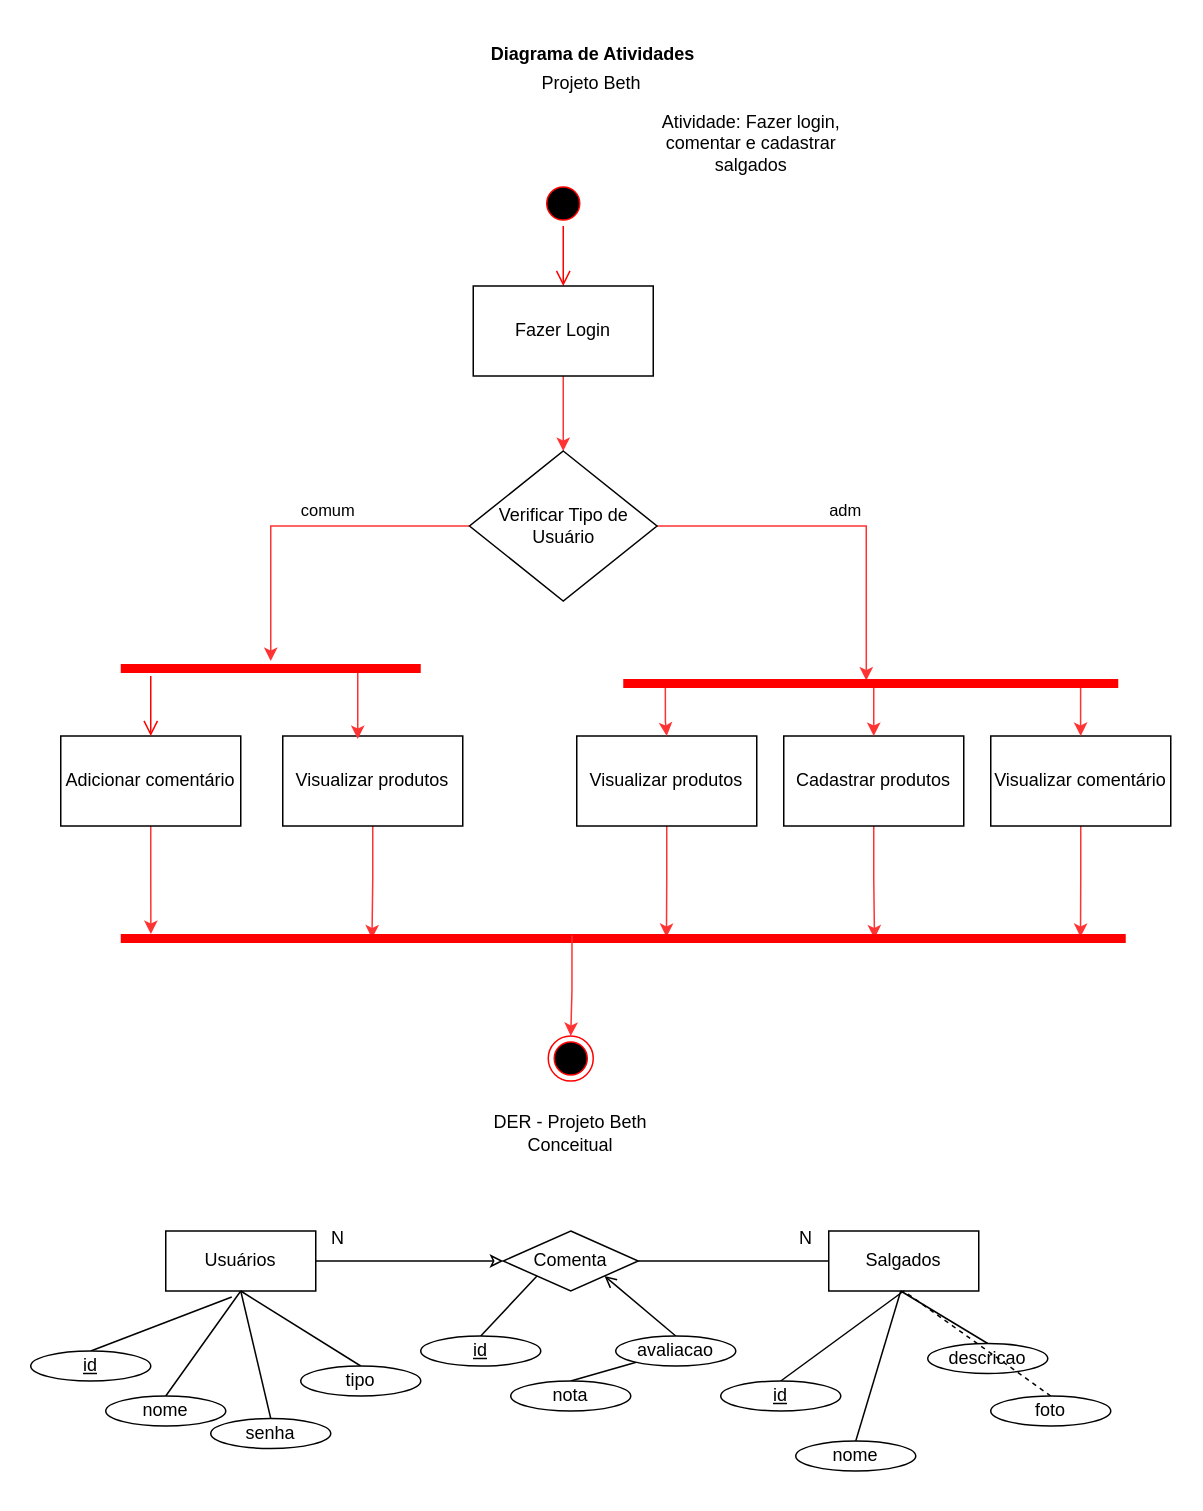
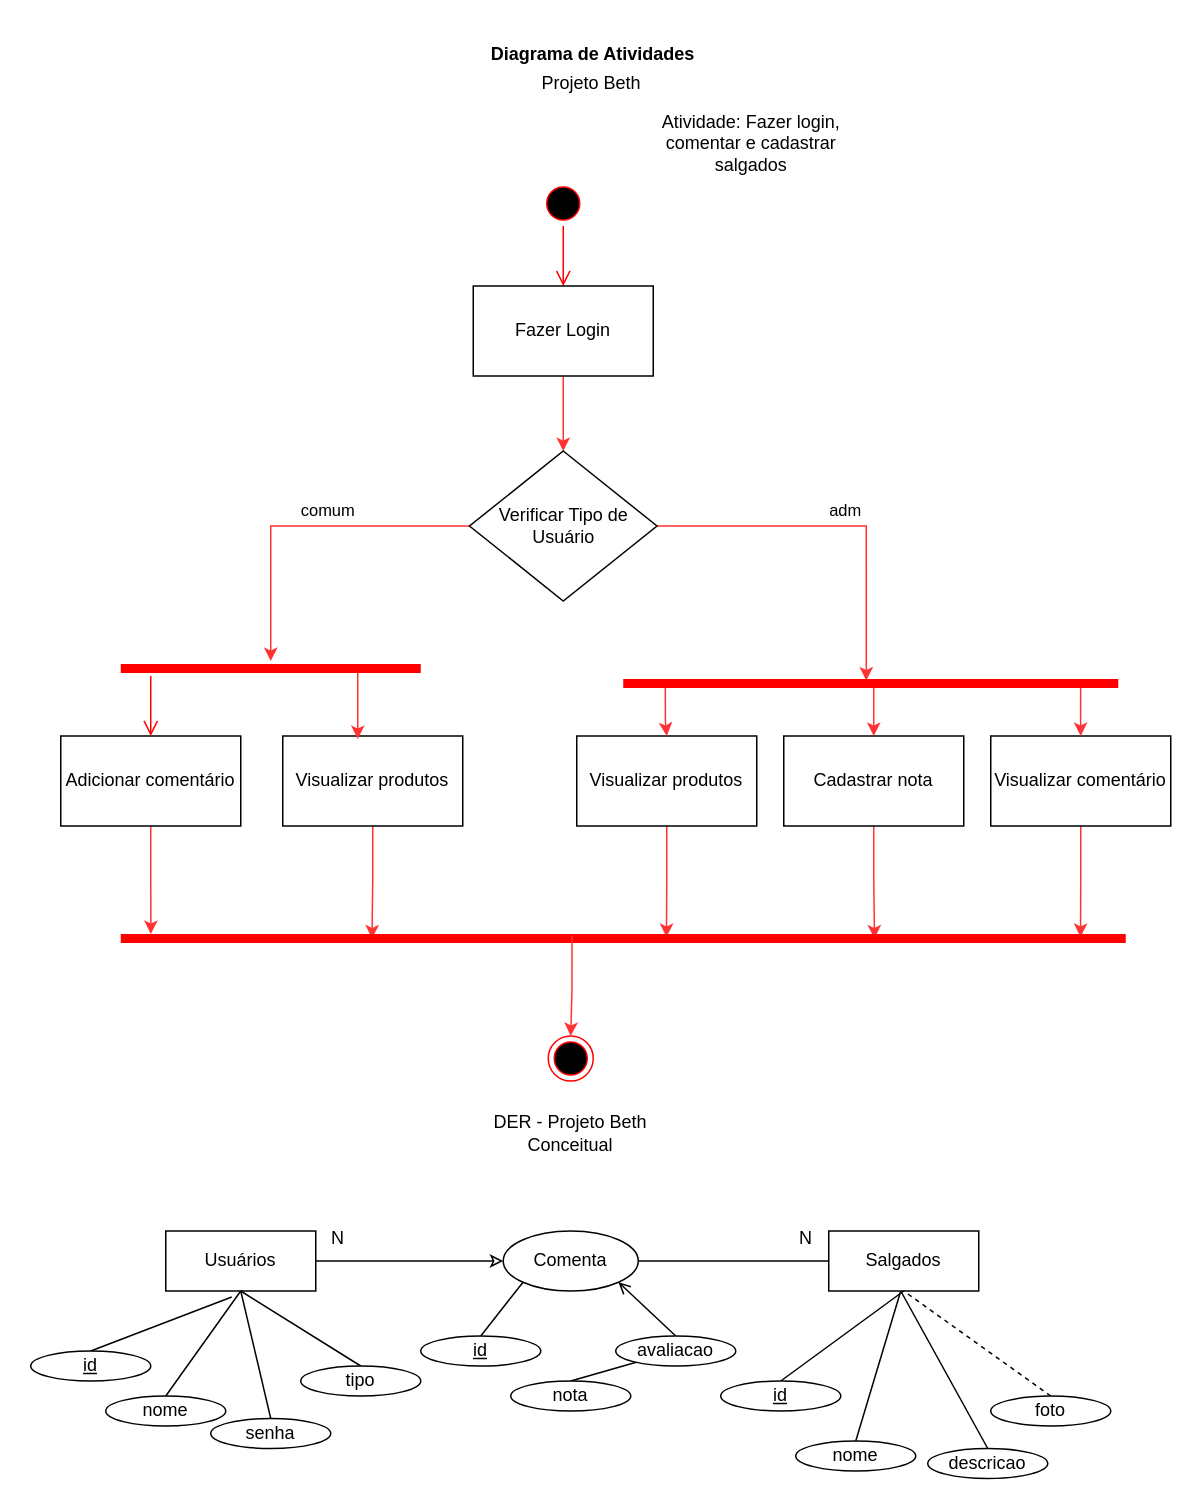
(874, 781) -> (874, 781)
(571, 1261) -> (571, 1261)
(988, 1358) -> (988, 1463)
